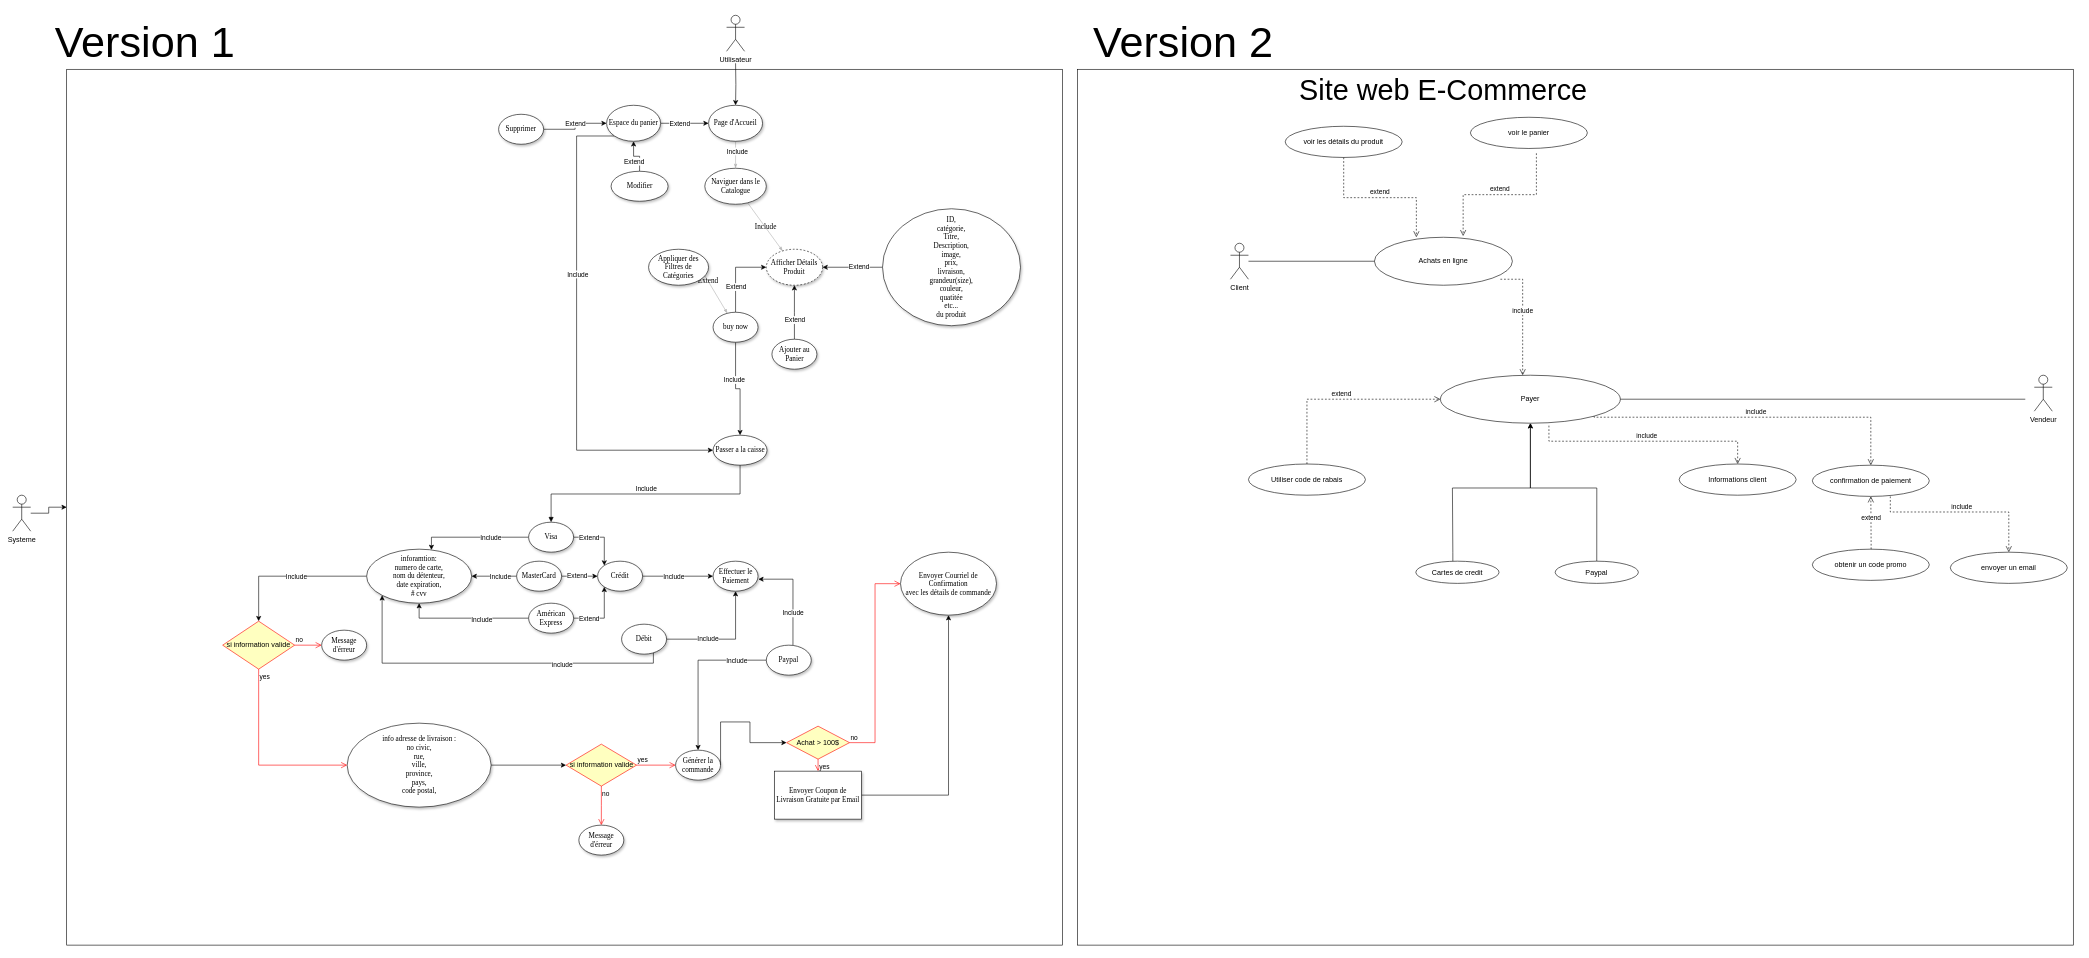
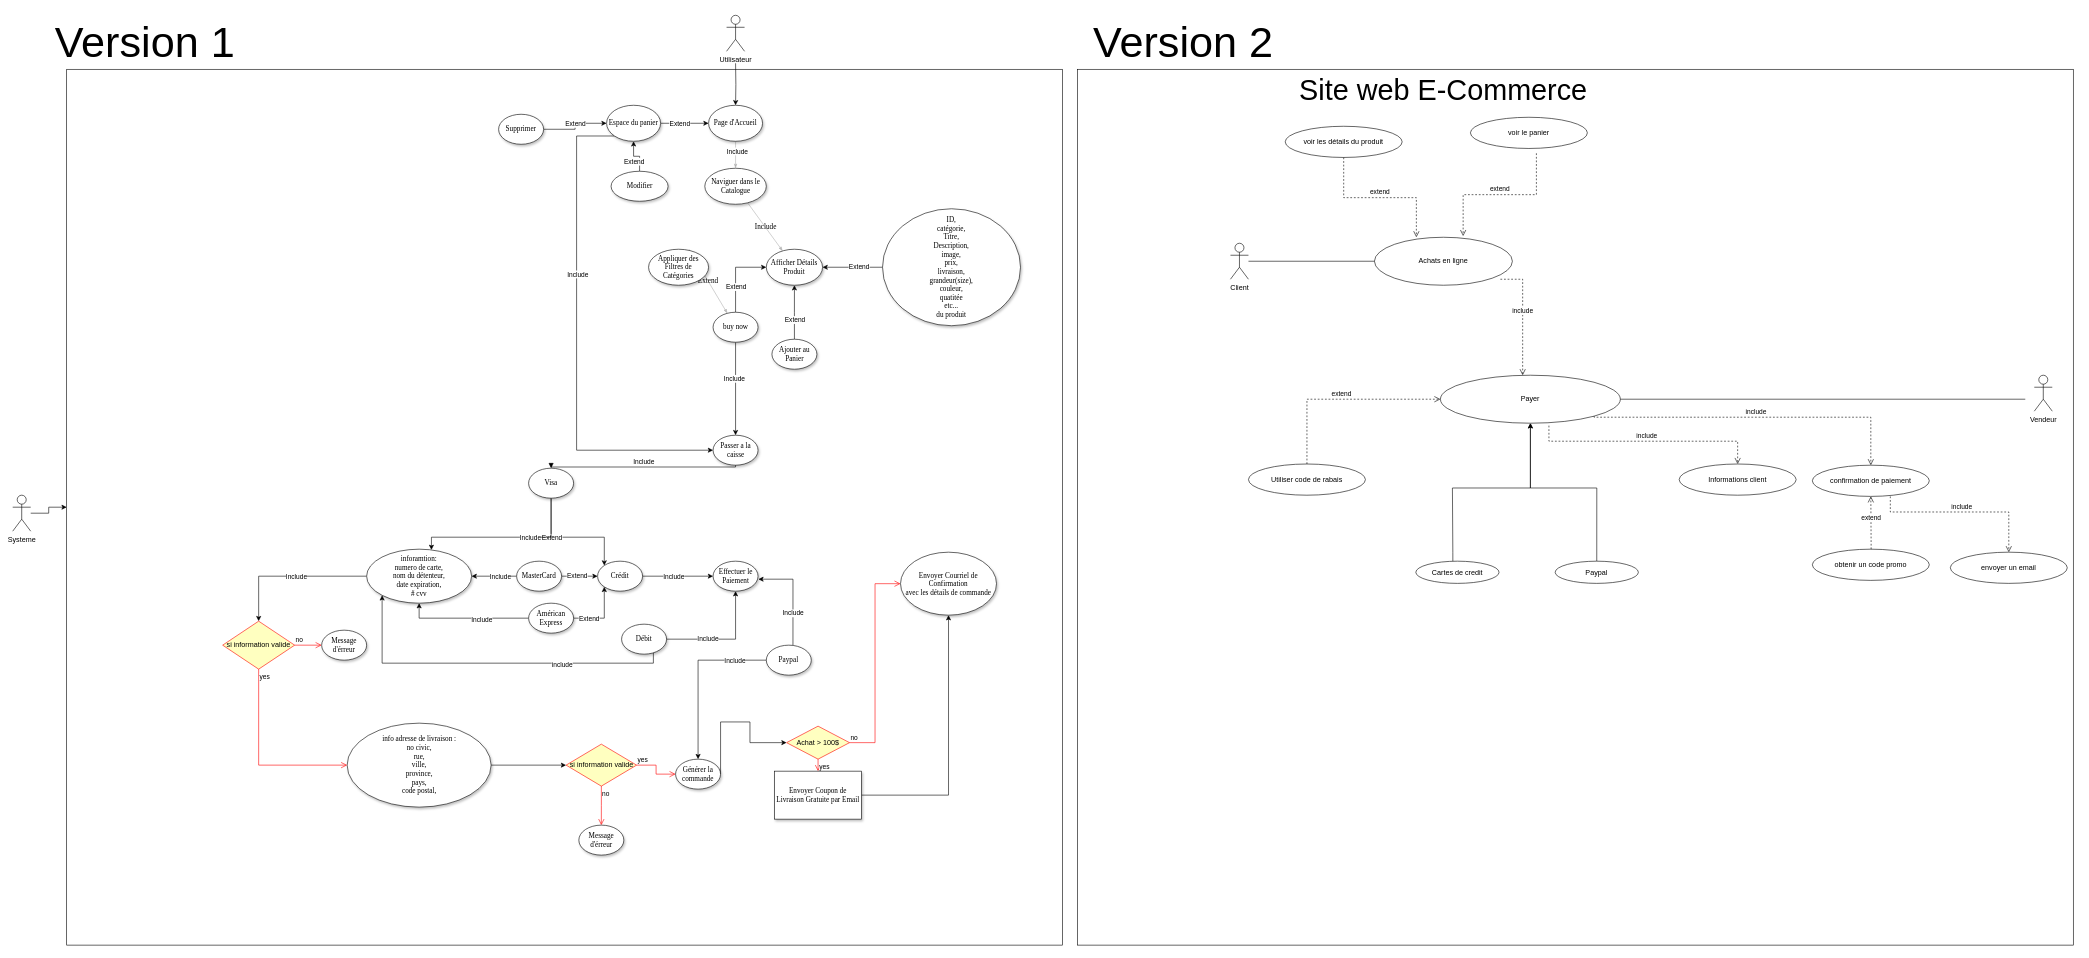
(794, 267) -> (794, 267)
(740, 450) -> (735, 450)
(551, 537) -> (551, 483)
(698, 765) -> (698, 774)
